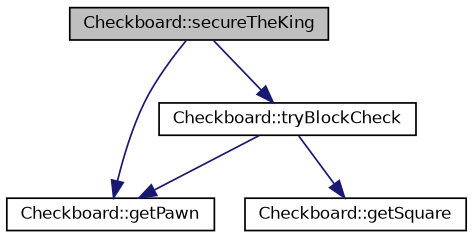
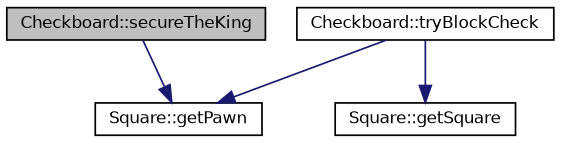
(237, 65) -> none
(111, 214) -> (179, 119)
(356, 214) -> (425, 119)
